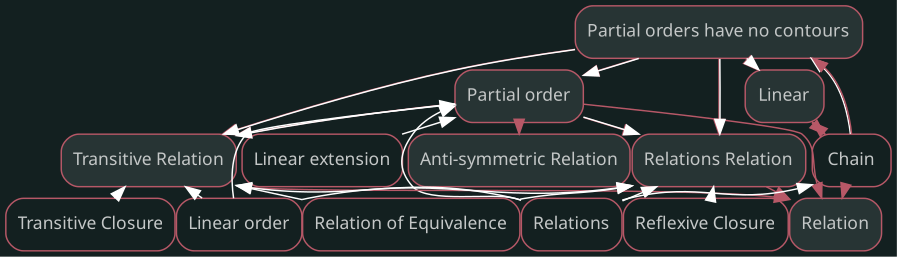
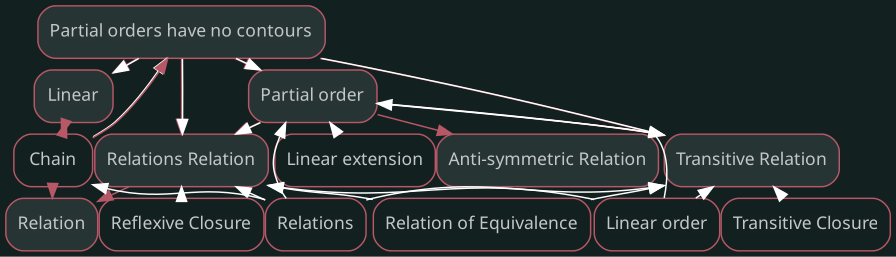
(706, 118) -> none
(506, 191) -> none
